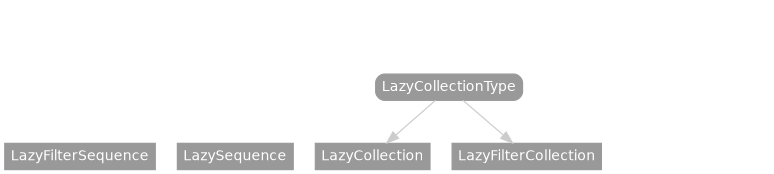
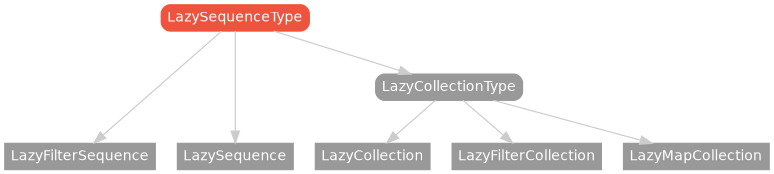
none -> (235, 18)
none -> (696, 156)
